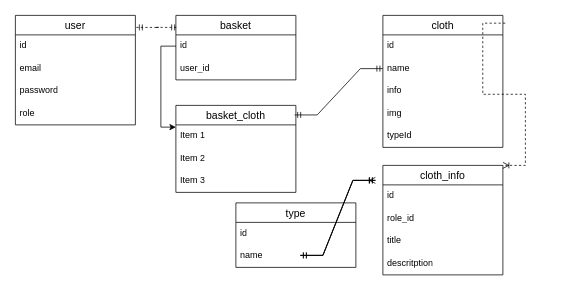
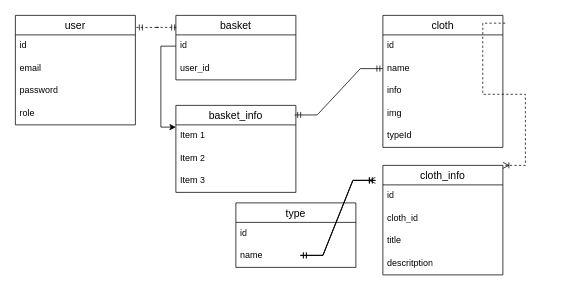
(236, 116) -> (236, 116)
(403, 218) -> (405, 218)
